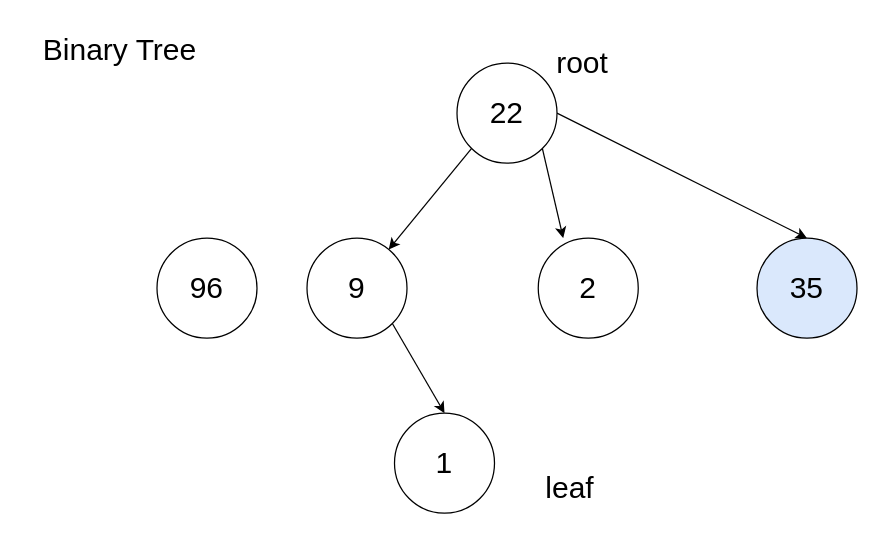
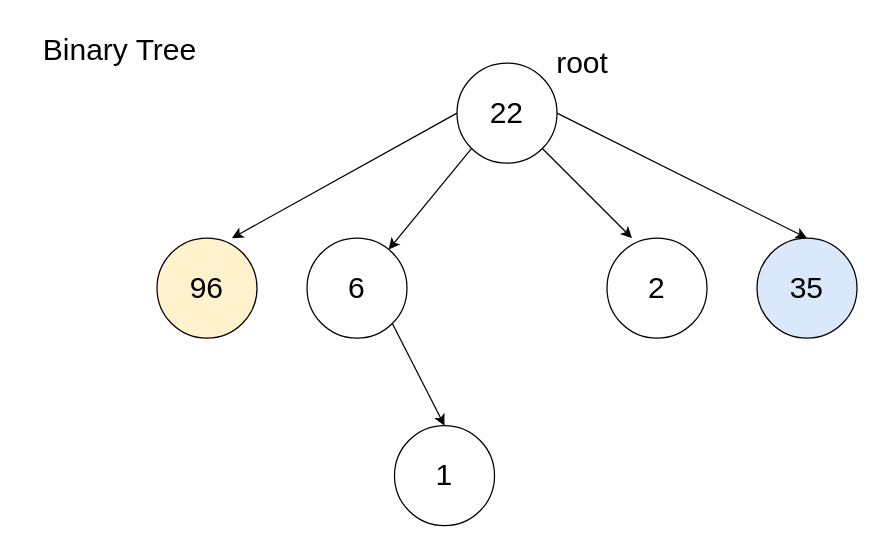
none -> (348, 173)
(207, 288) -> (207, 288)
(357, 288) -> (357, 288)
(588, 288) -> (657, 288)
(444, 463) -> (444, 476)
(569, 488) -> none
